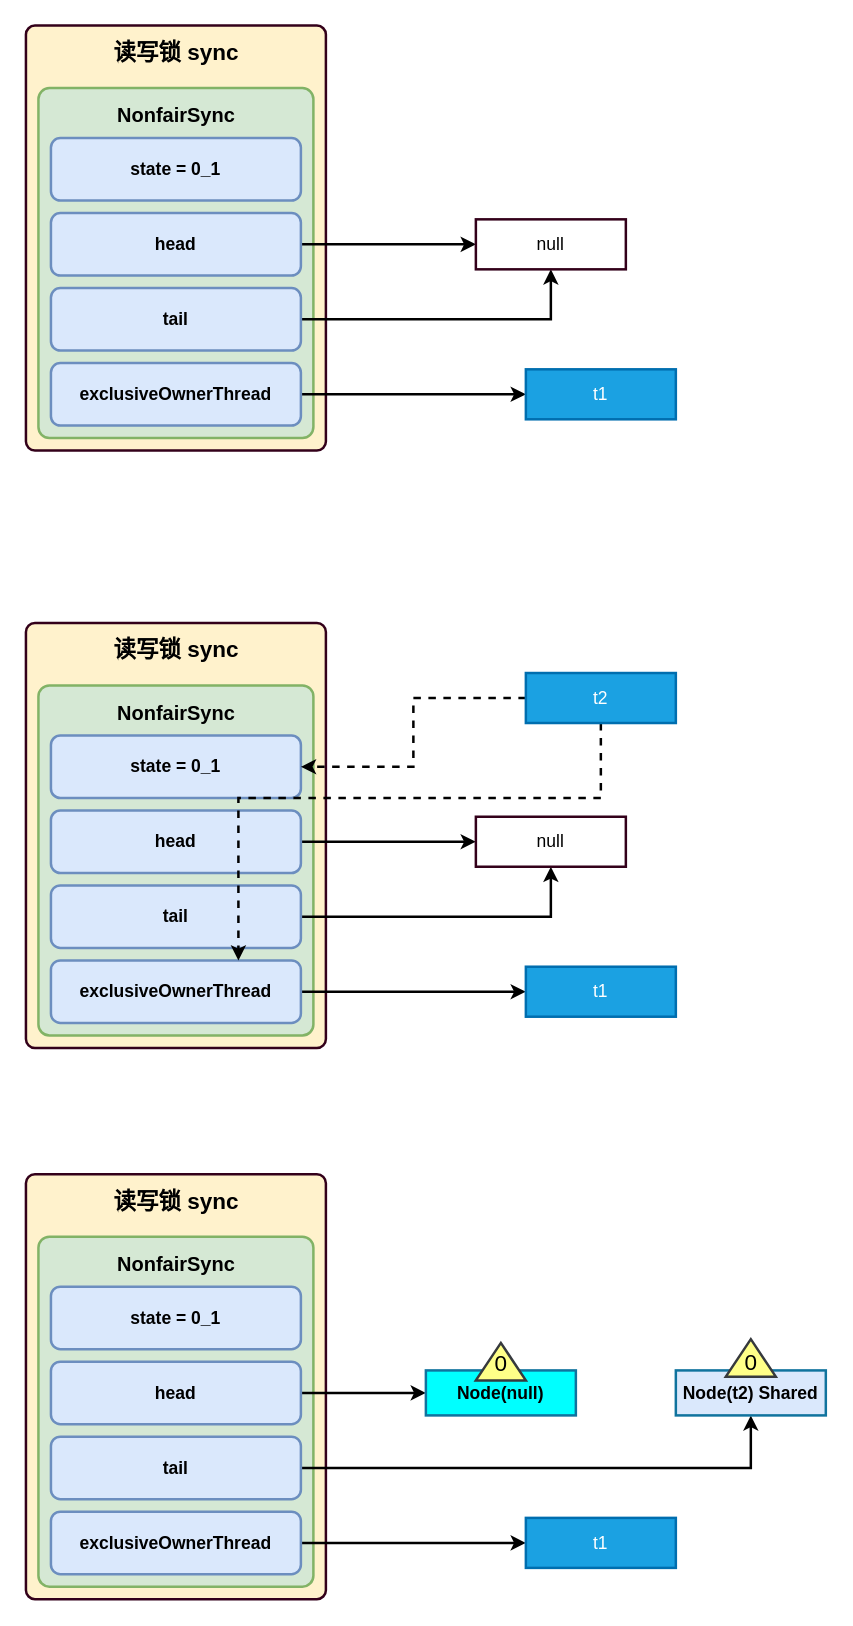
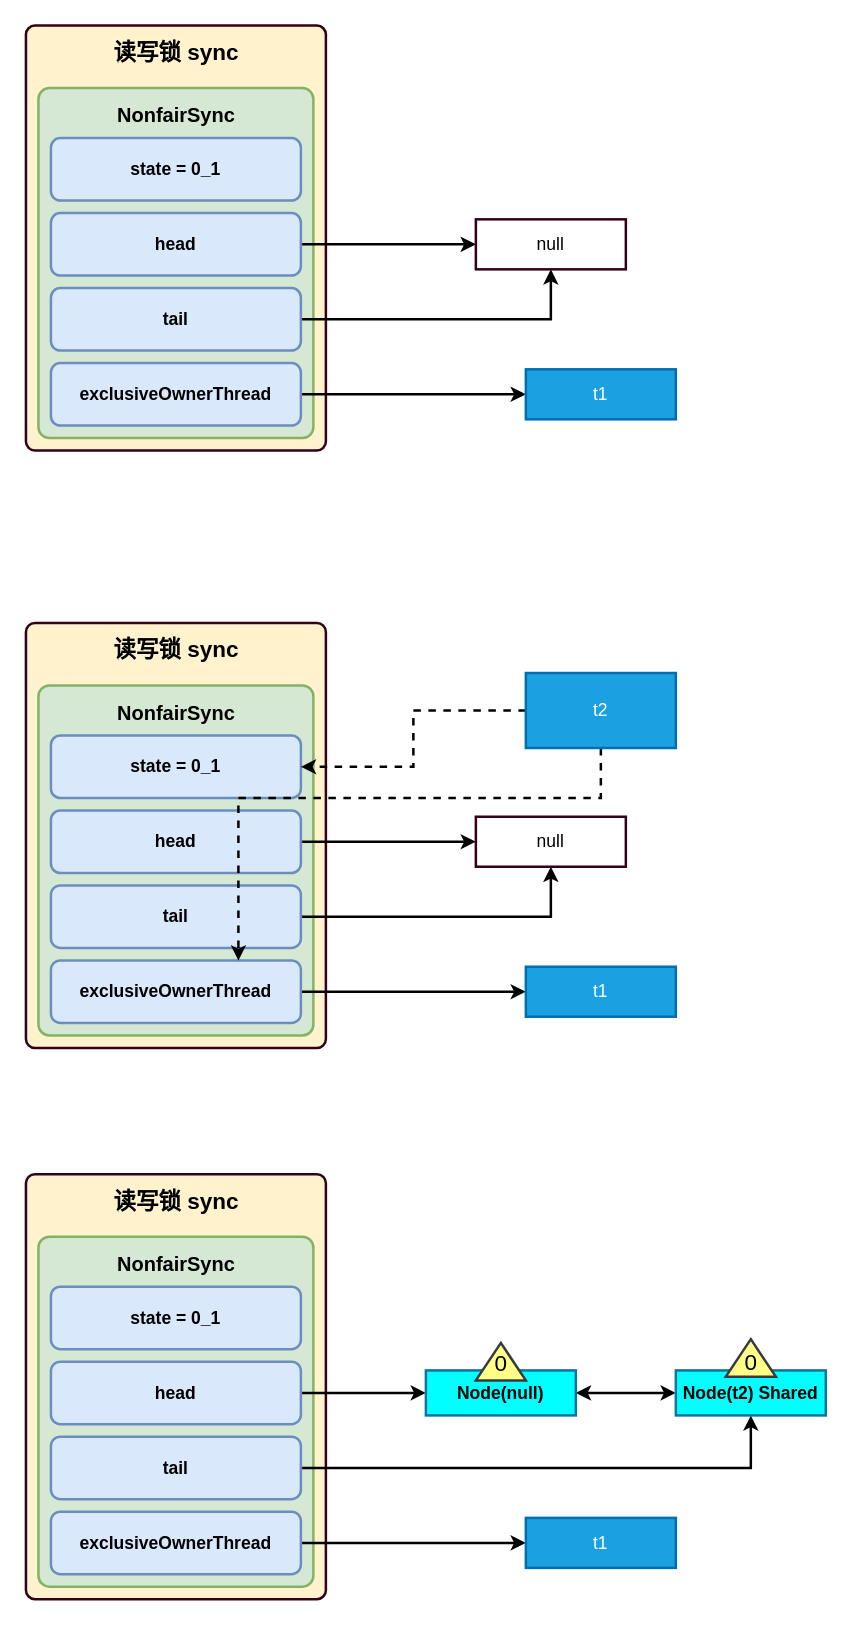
(601, 698) -> (601, 711)
none -> (625, 1393)
(751, 1393) -> (751, 1393)
